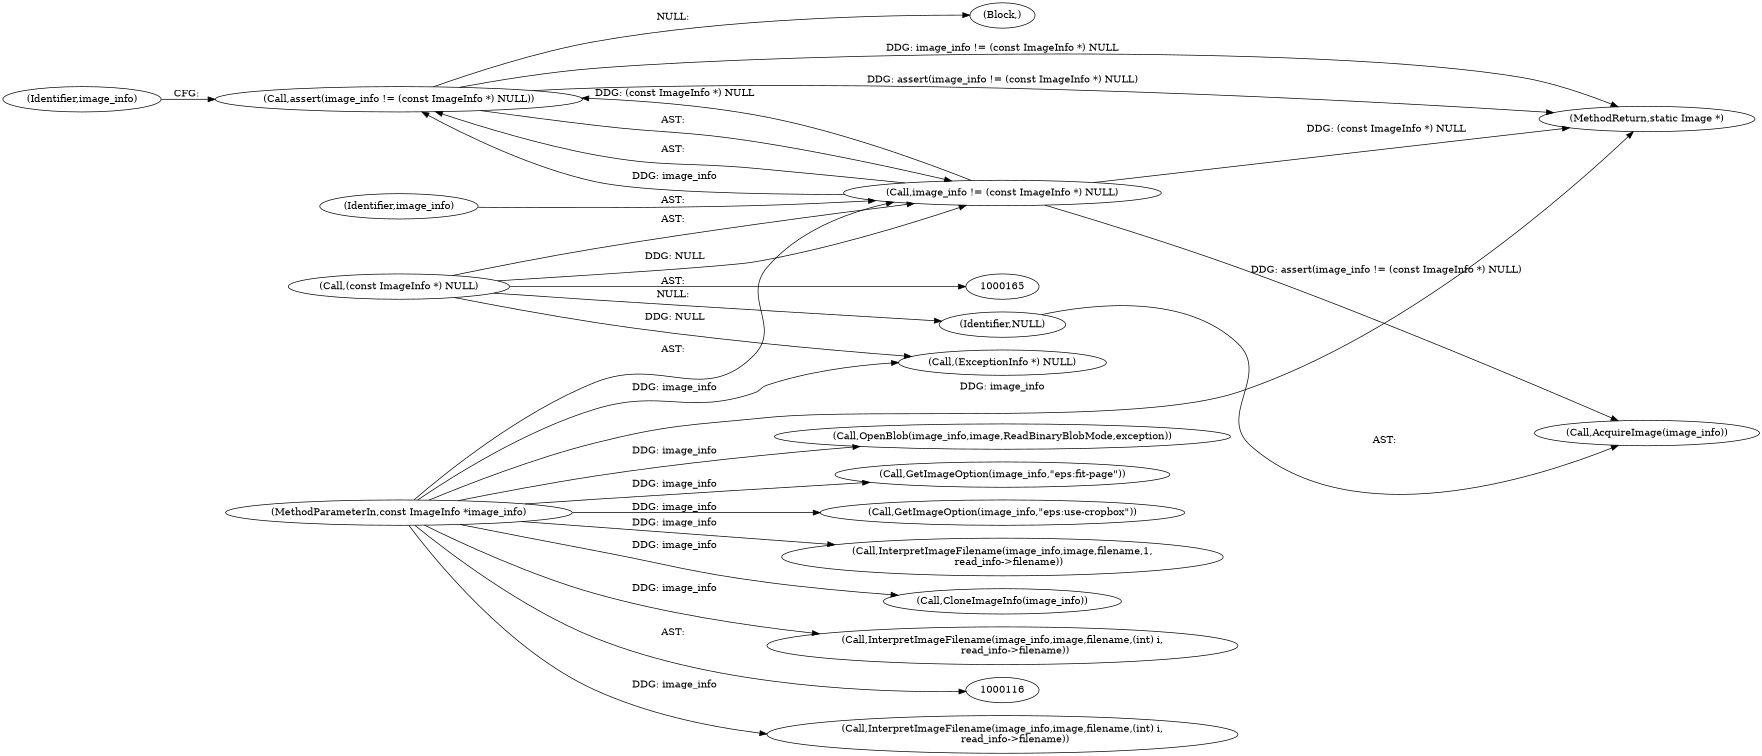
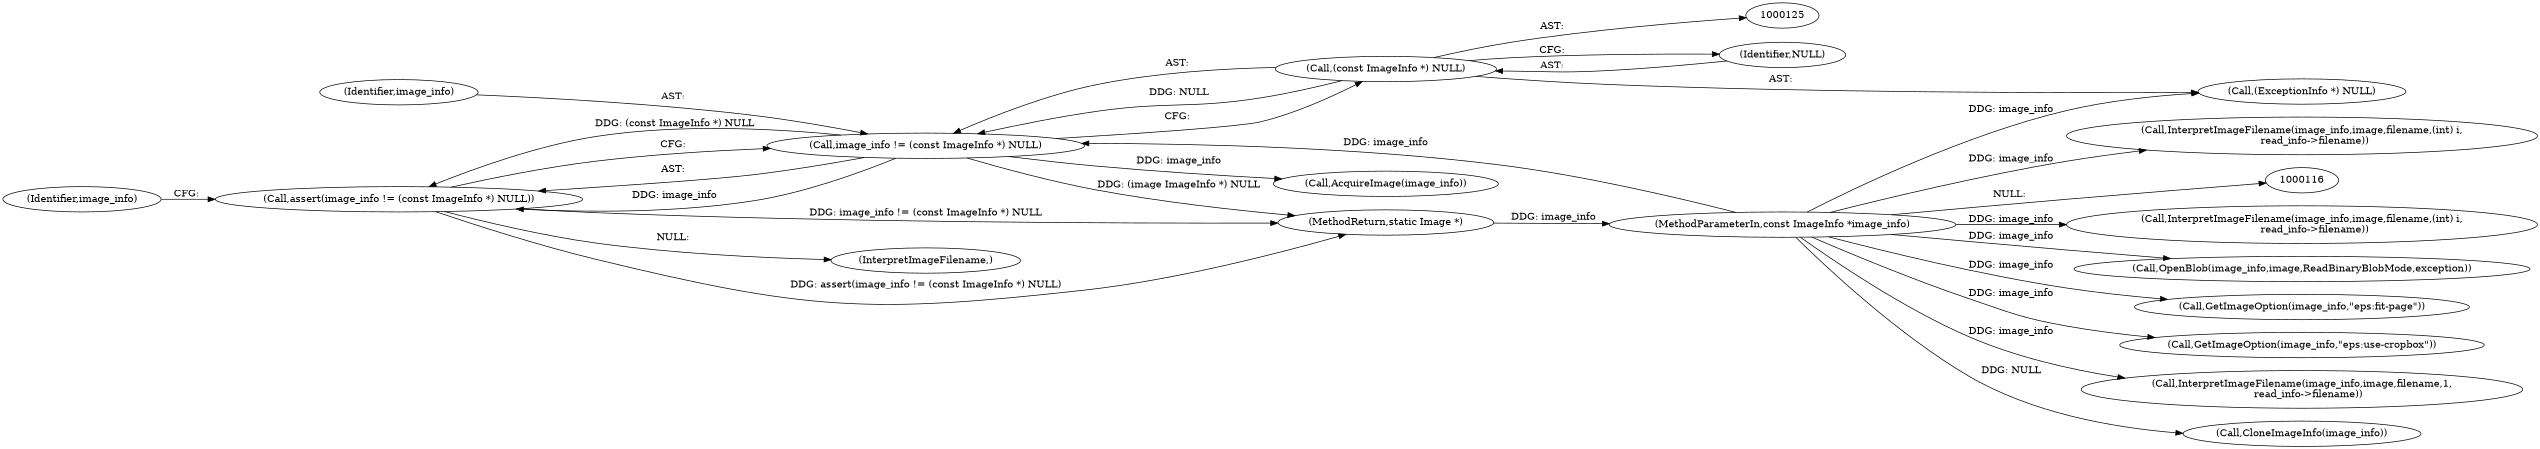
(1002, 15) -> (926, 261)
(675, 120) -> (675, 145)
none -> (1210, 128)
(1386, 129) -> (1179, 185)
(1386, 270) -> (1179, 161)
(1002, 287) -> (1782, 15)
(675, 295) -> (1554, 50)
(675, 317) -> (1782, 79)
(675, 350) -> (1386, 143)
(1063, 412) -> (1548, 223)
(1277, 463) -> (1615, 70)
(675, 545) -> (2011, 371)
(675, 633) -> (2011, 195)
